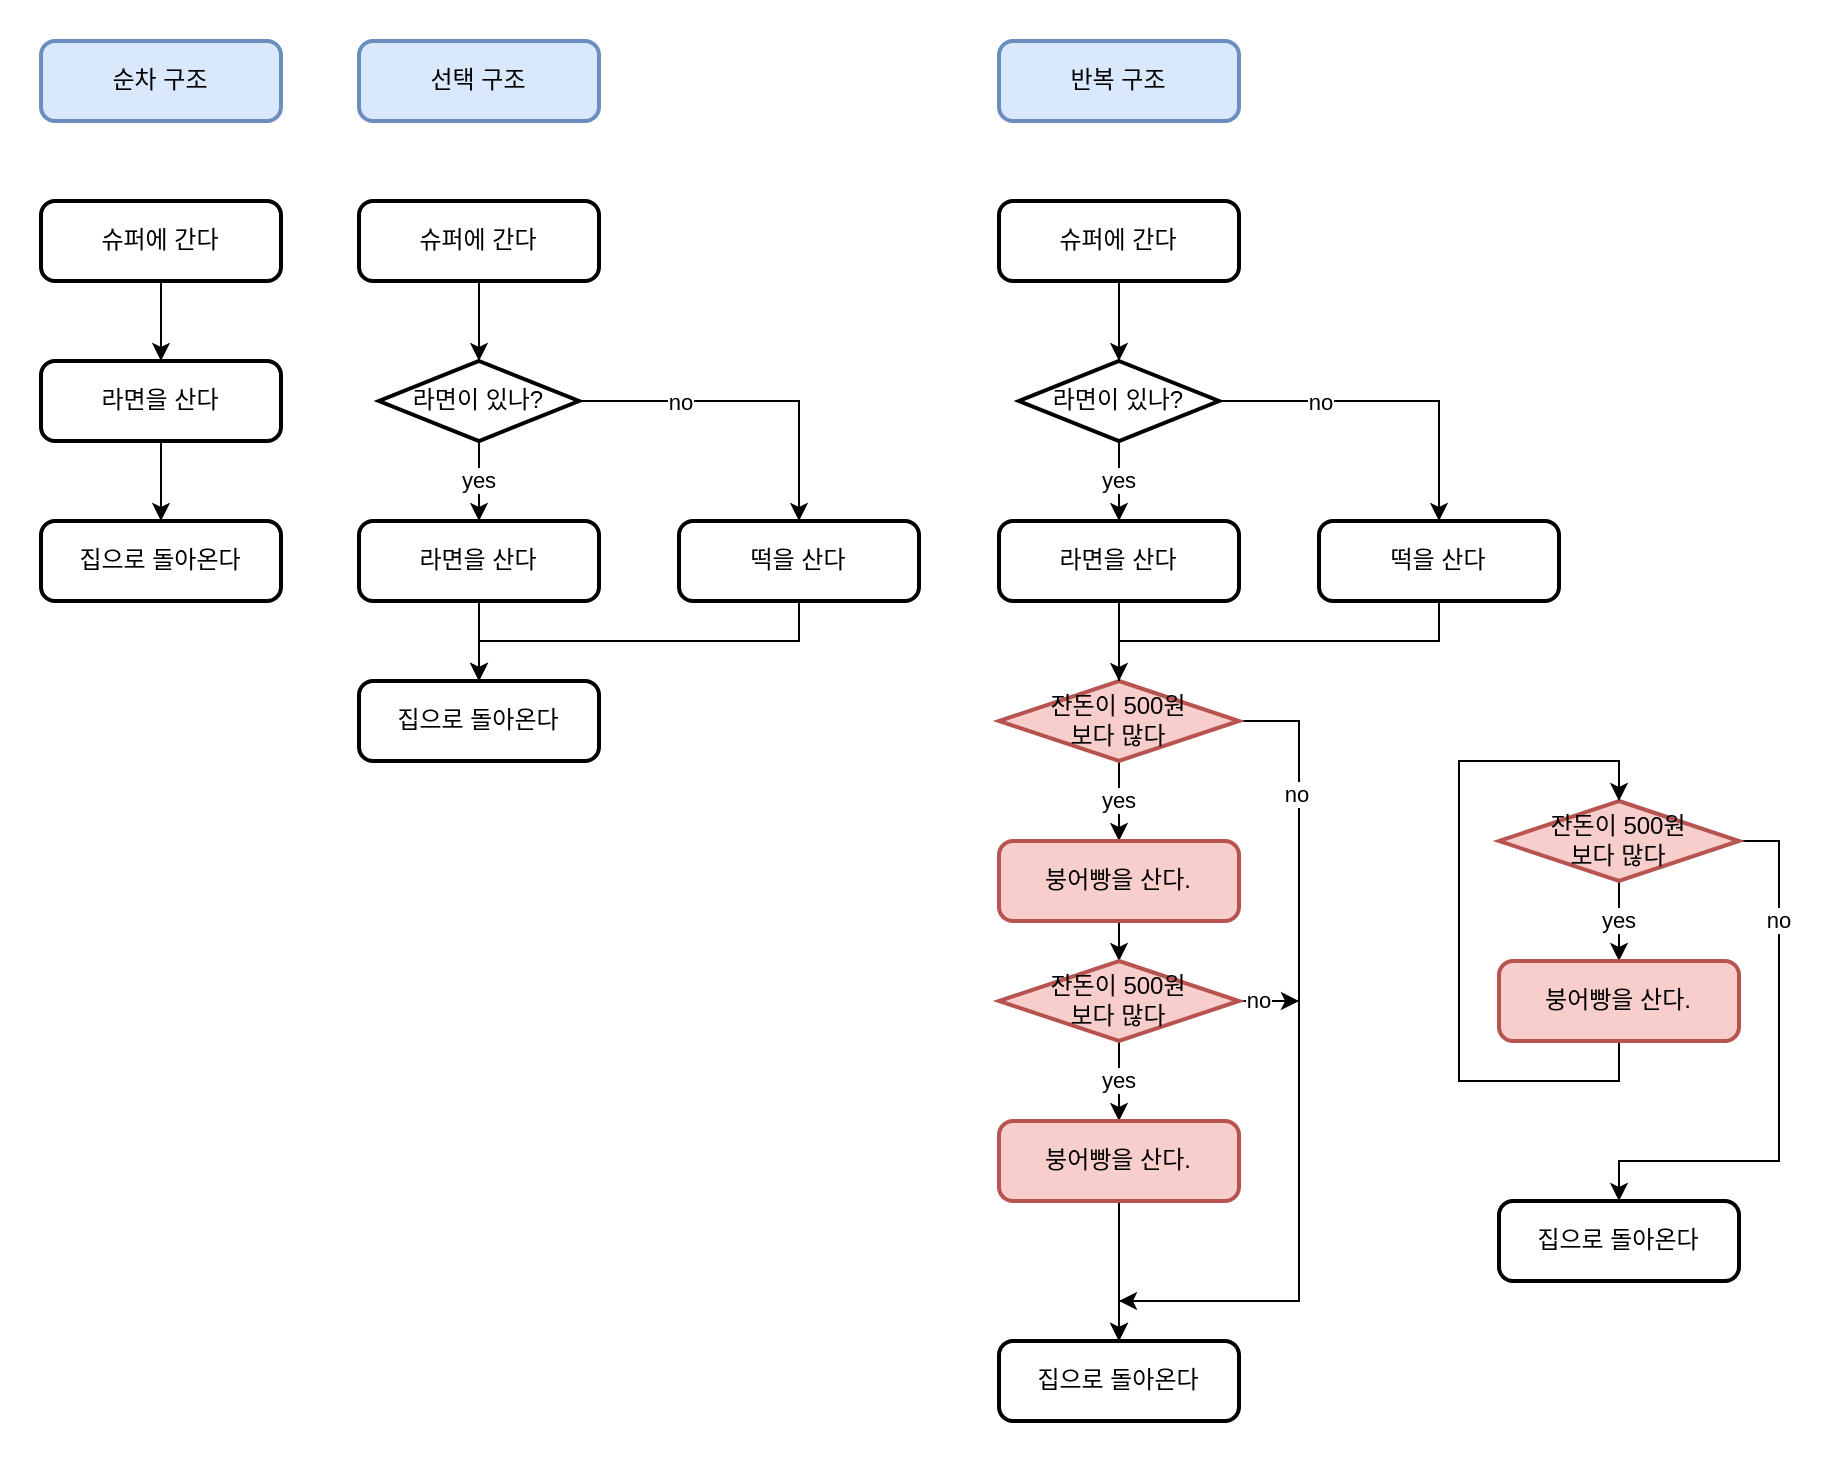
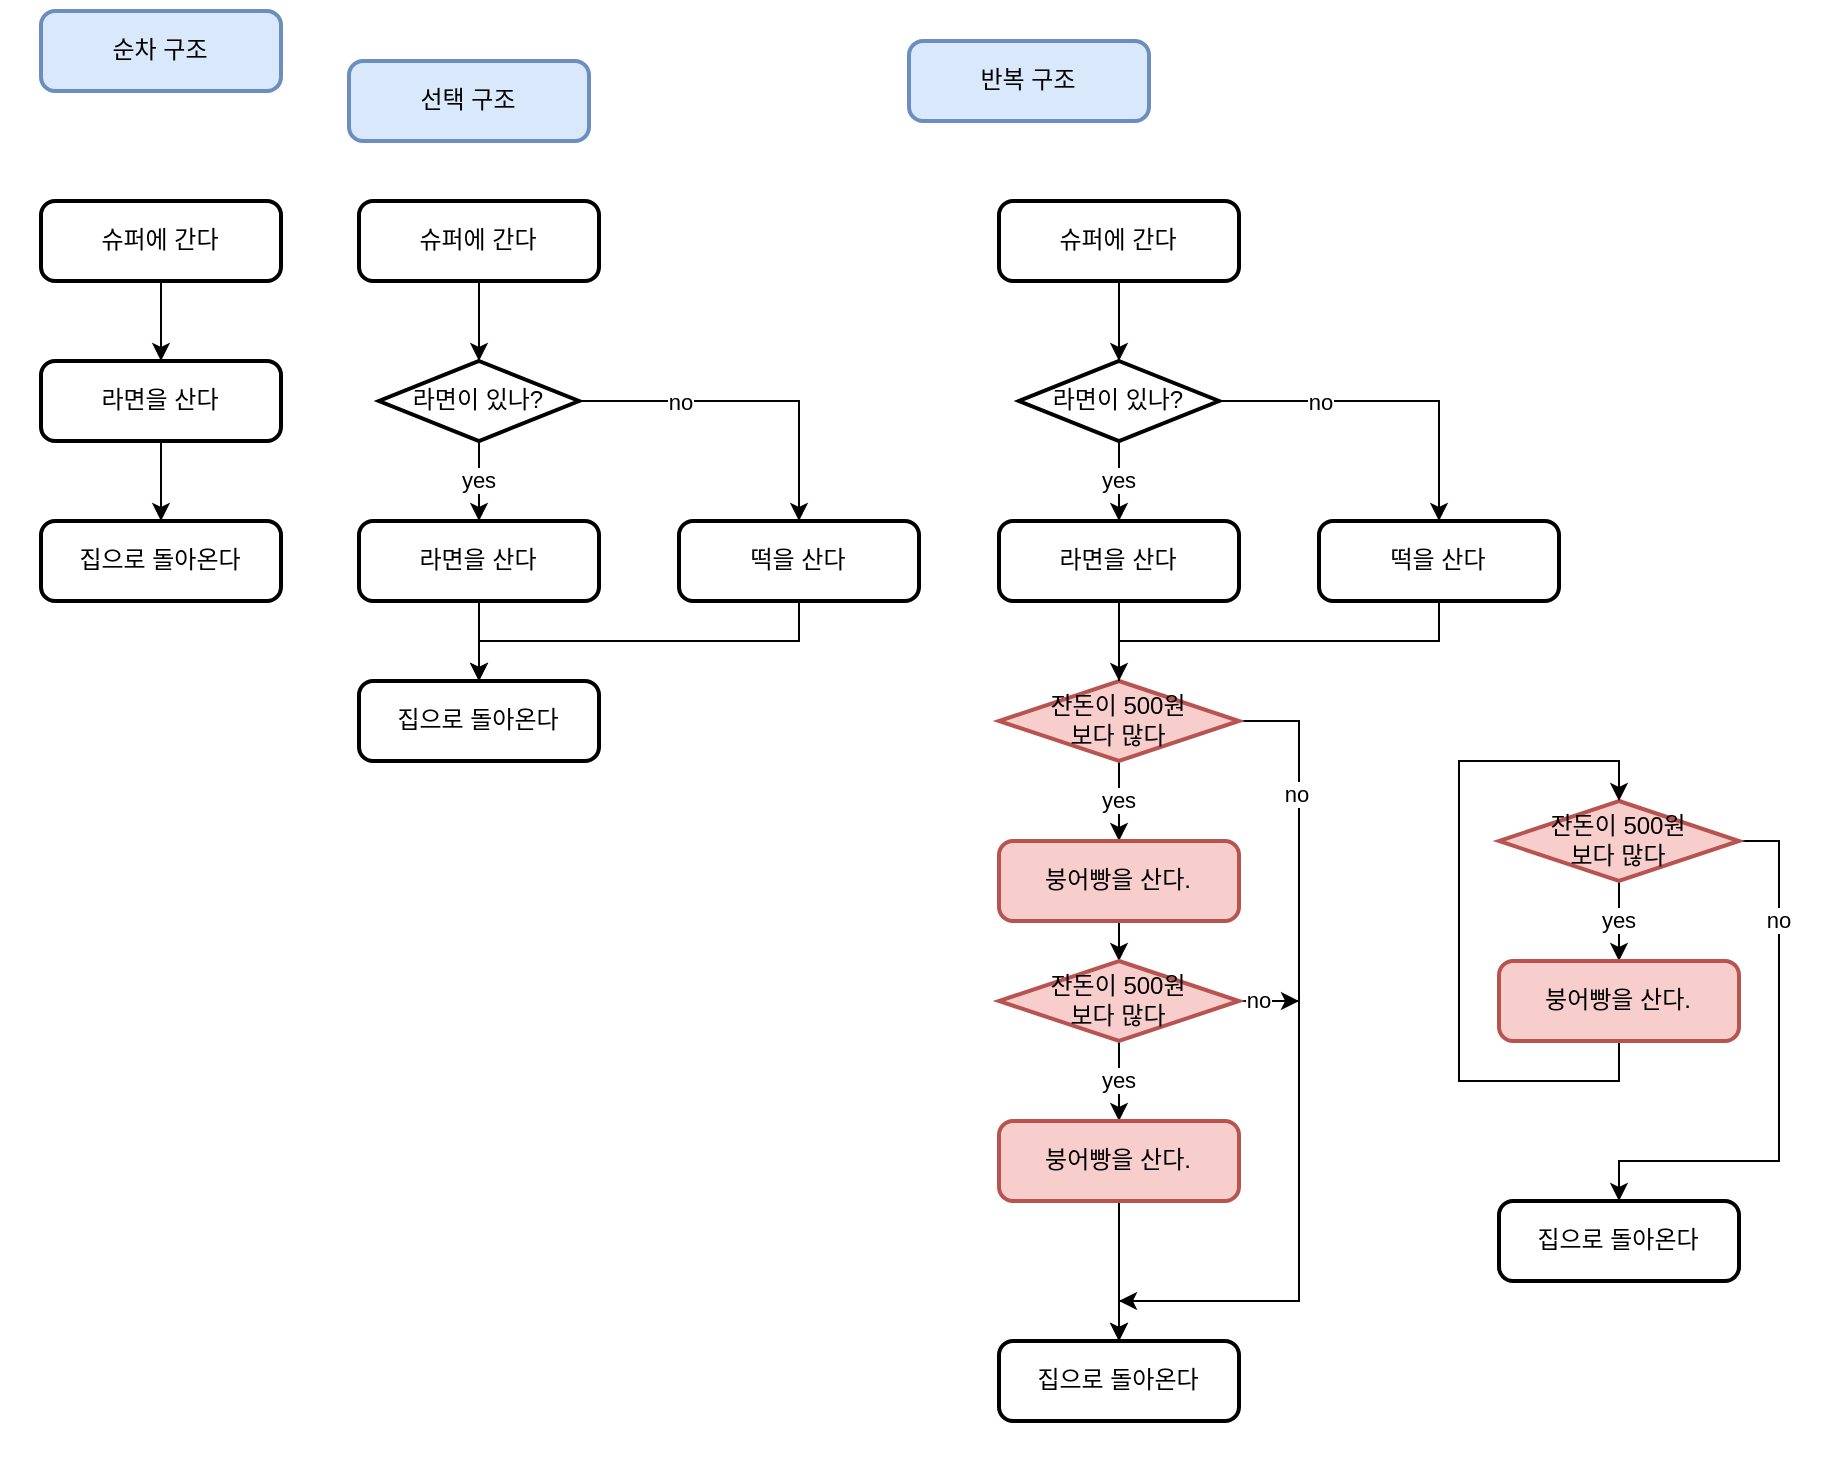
(161, 81) -> (161, 51)
(479, 81) -> (469, 101)
(1119, 81) -> (1029, 81)
